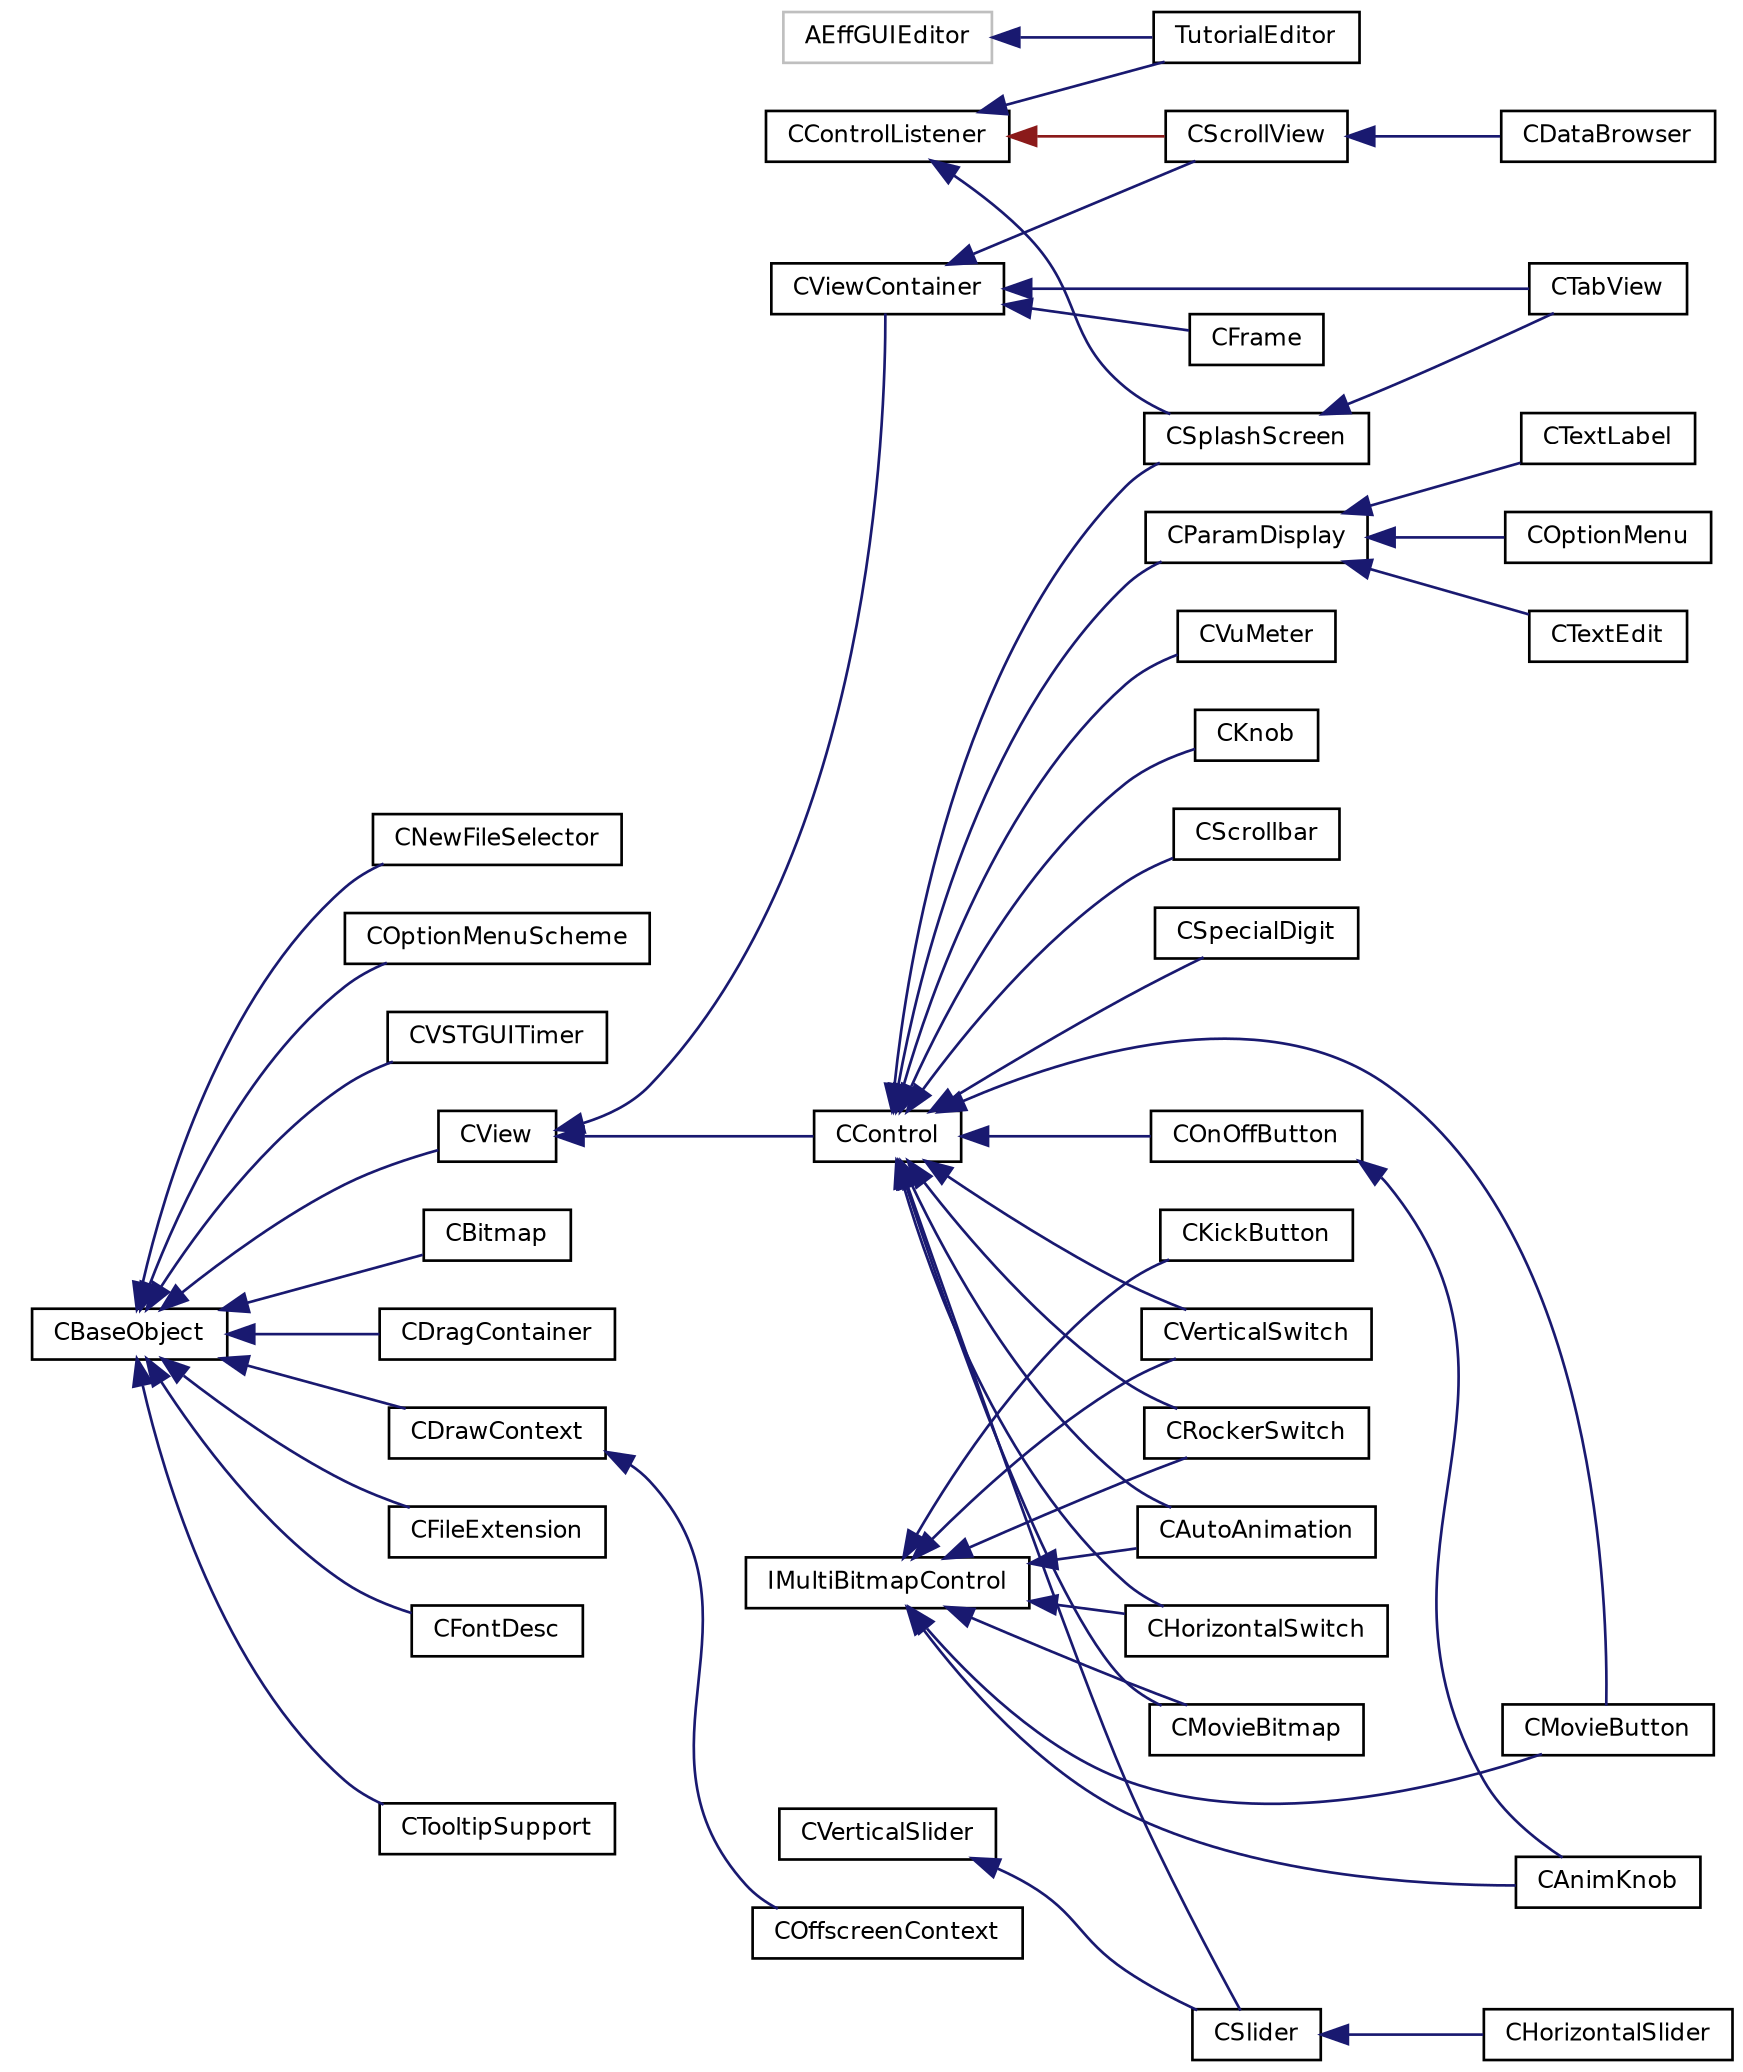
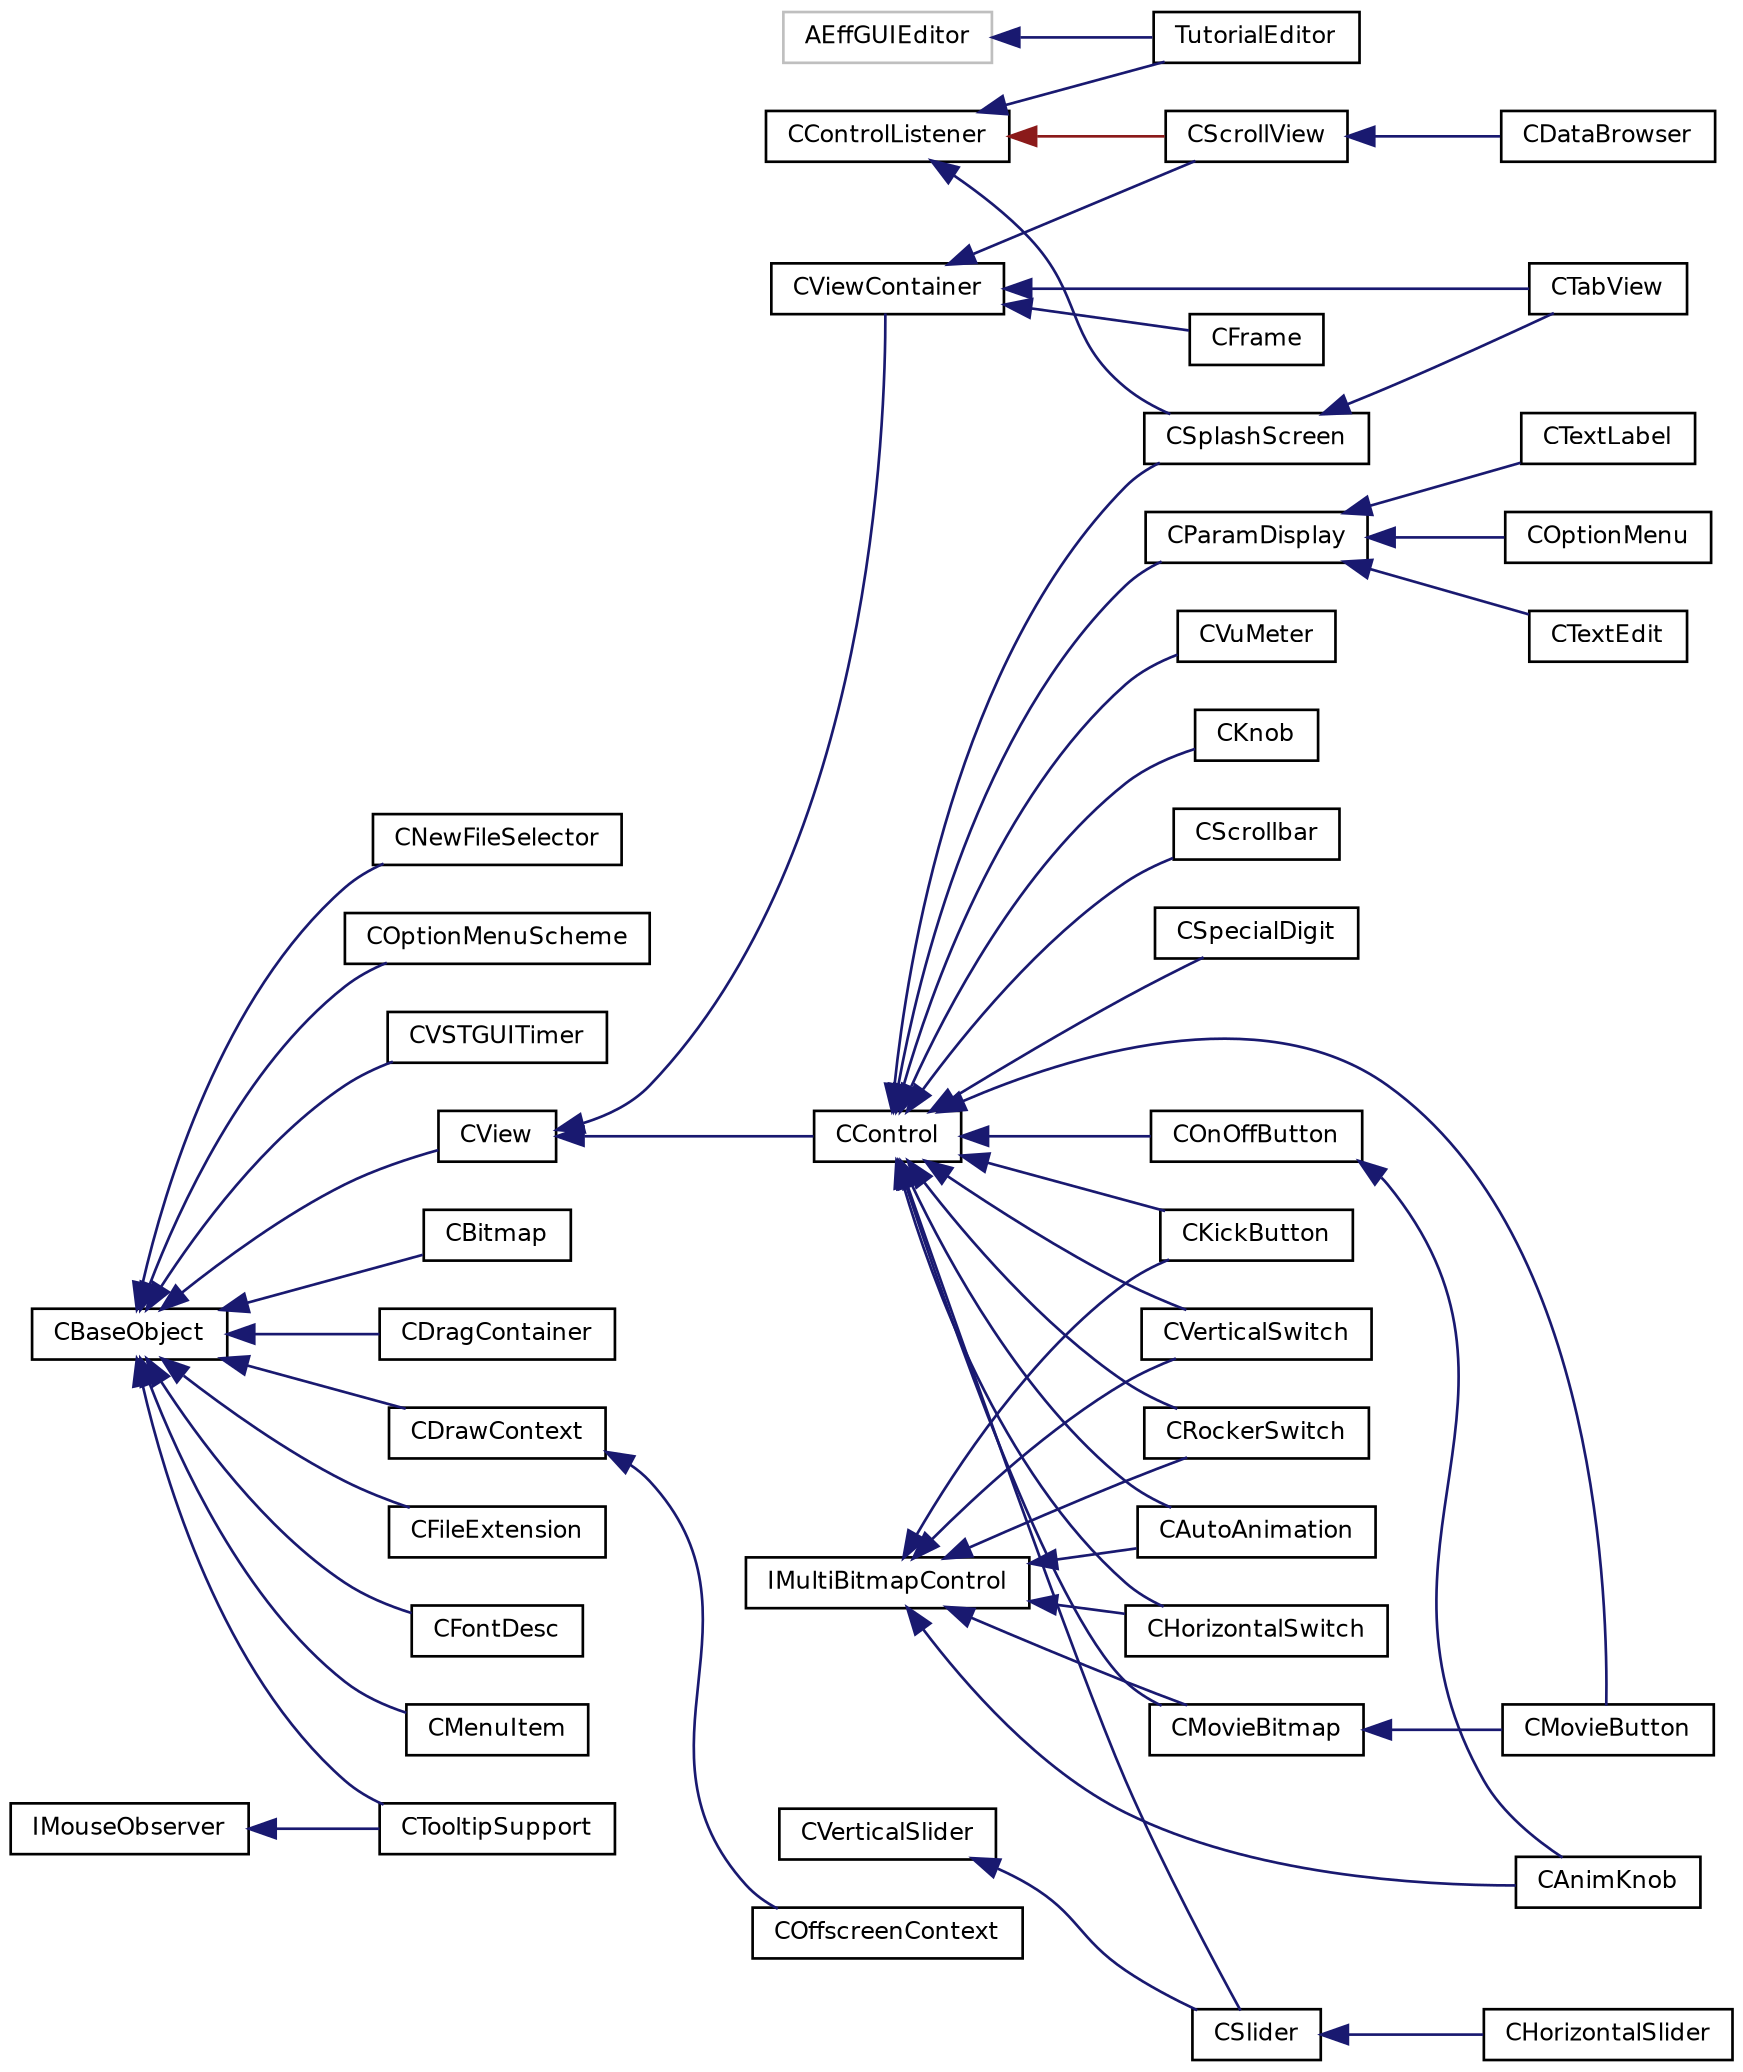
none -> (1076, 1187)
none -> (497, 1730)
(1209, 1799) -> (1444, 1730)
none -> (130, 1829)
